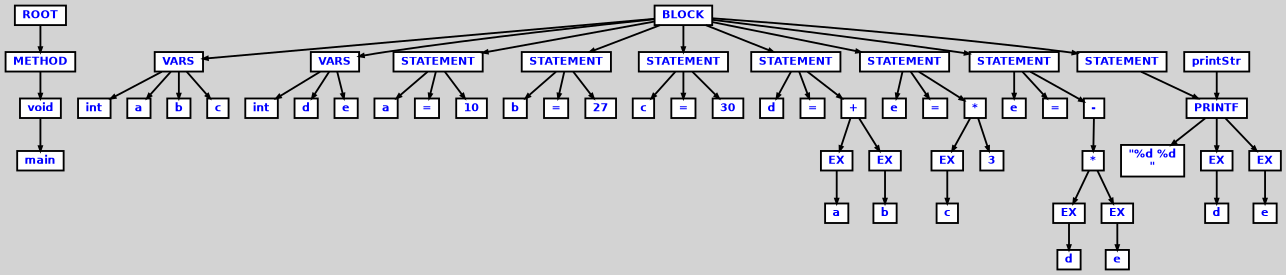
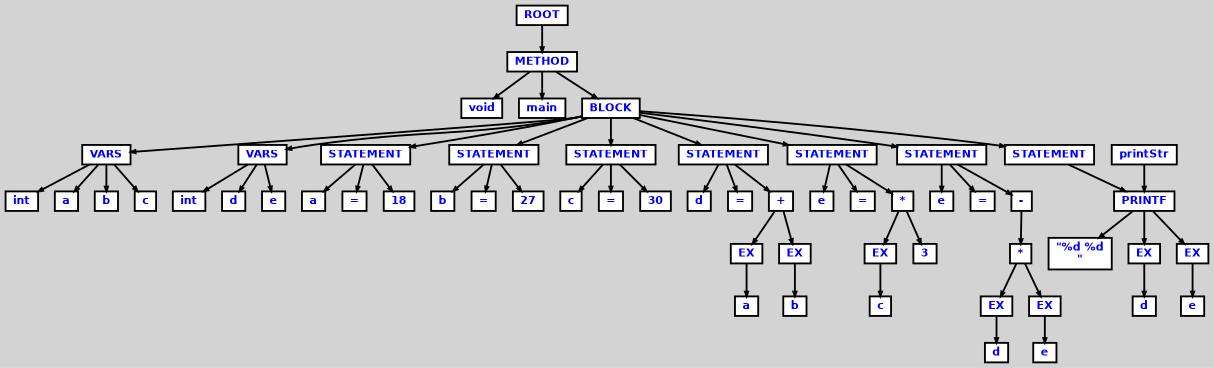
none -> (575, 84)
(472, 108) -> (399, 201)
(40, 132) -> (542, 83)
